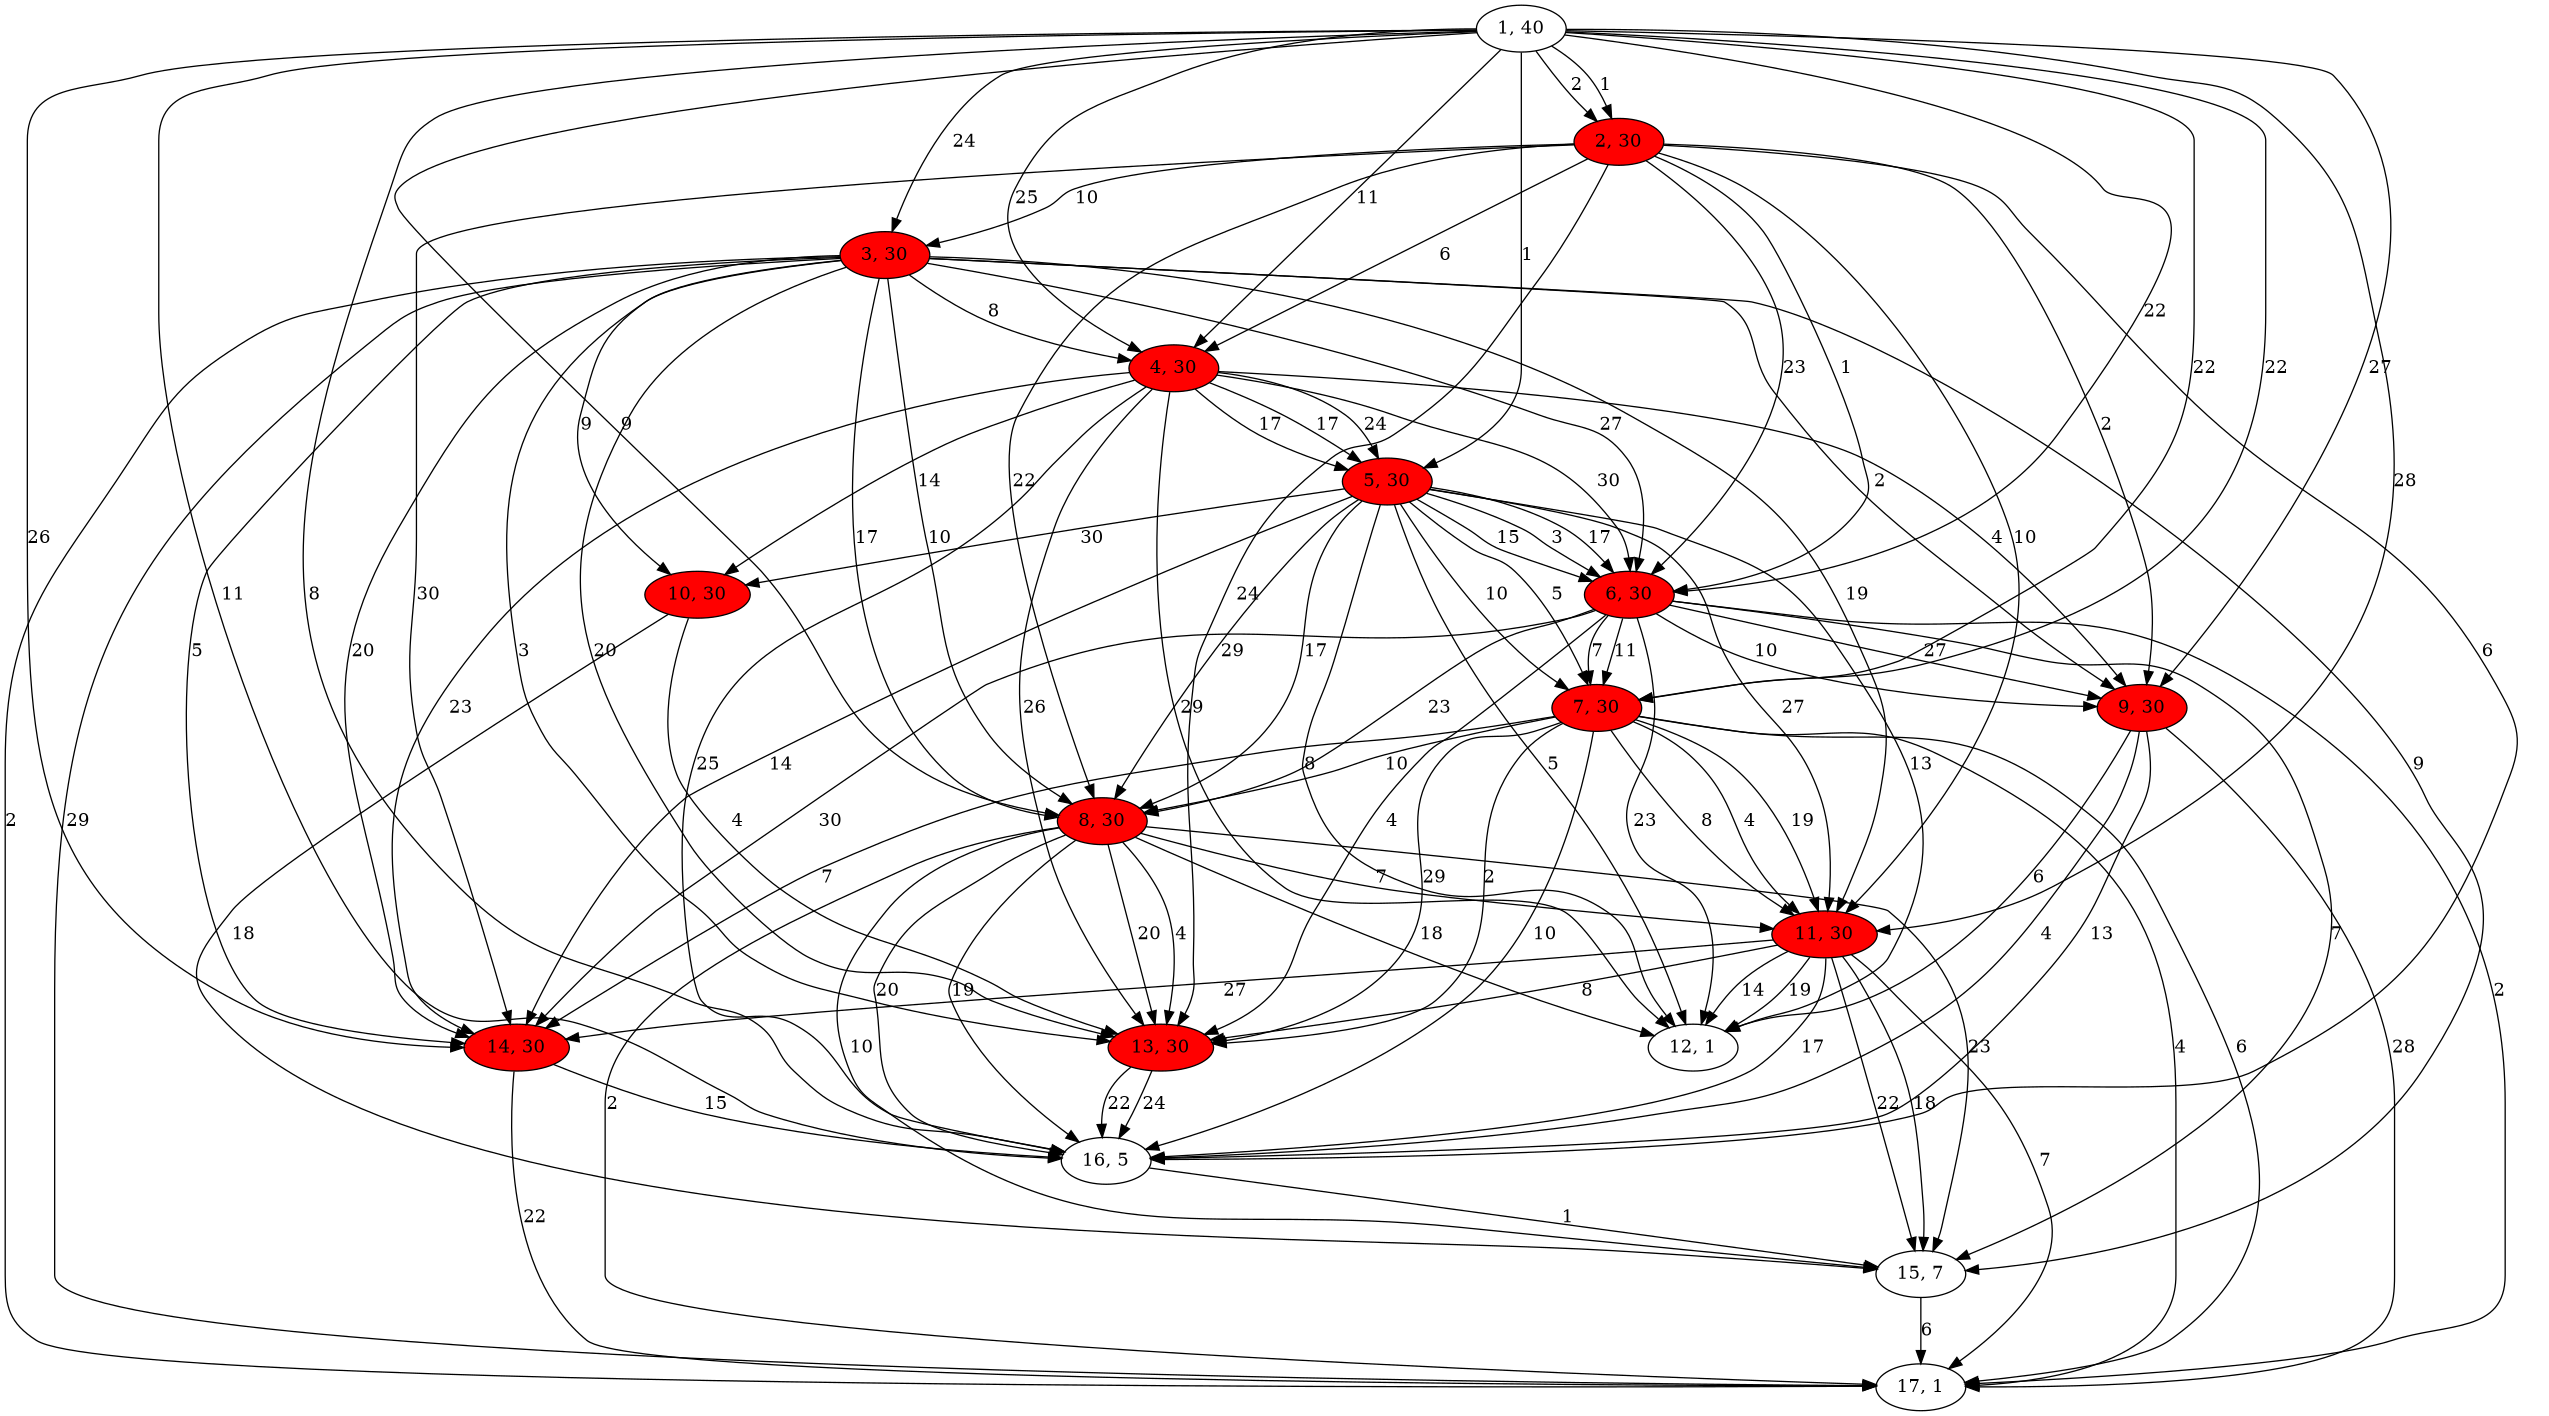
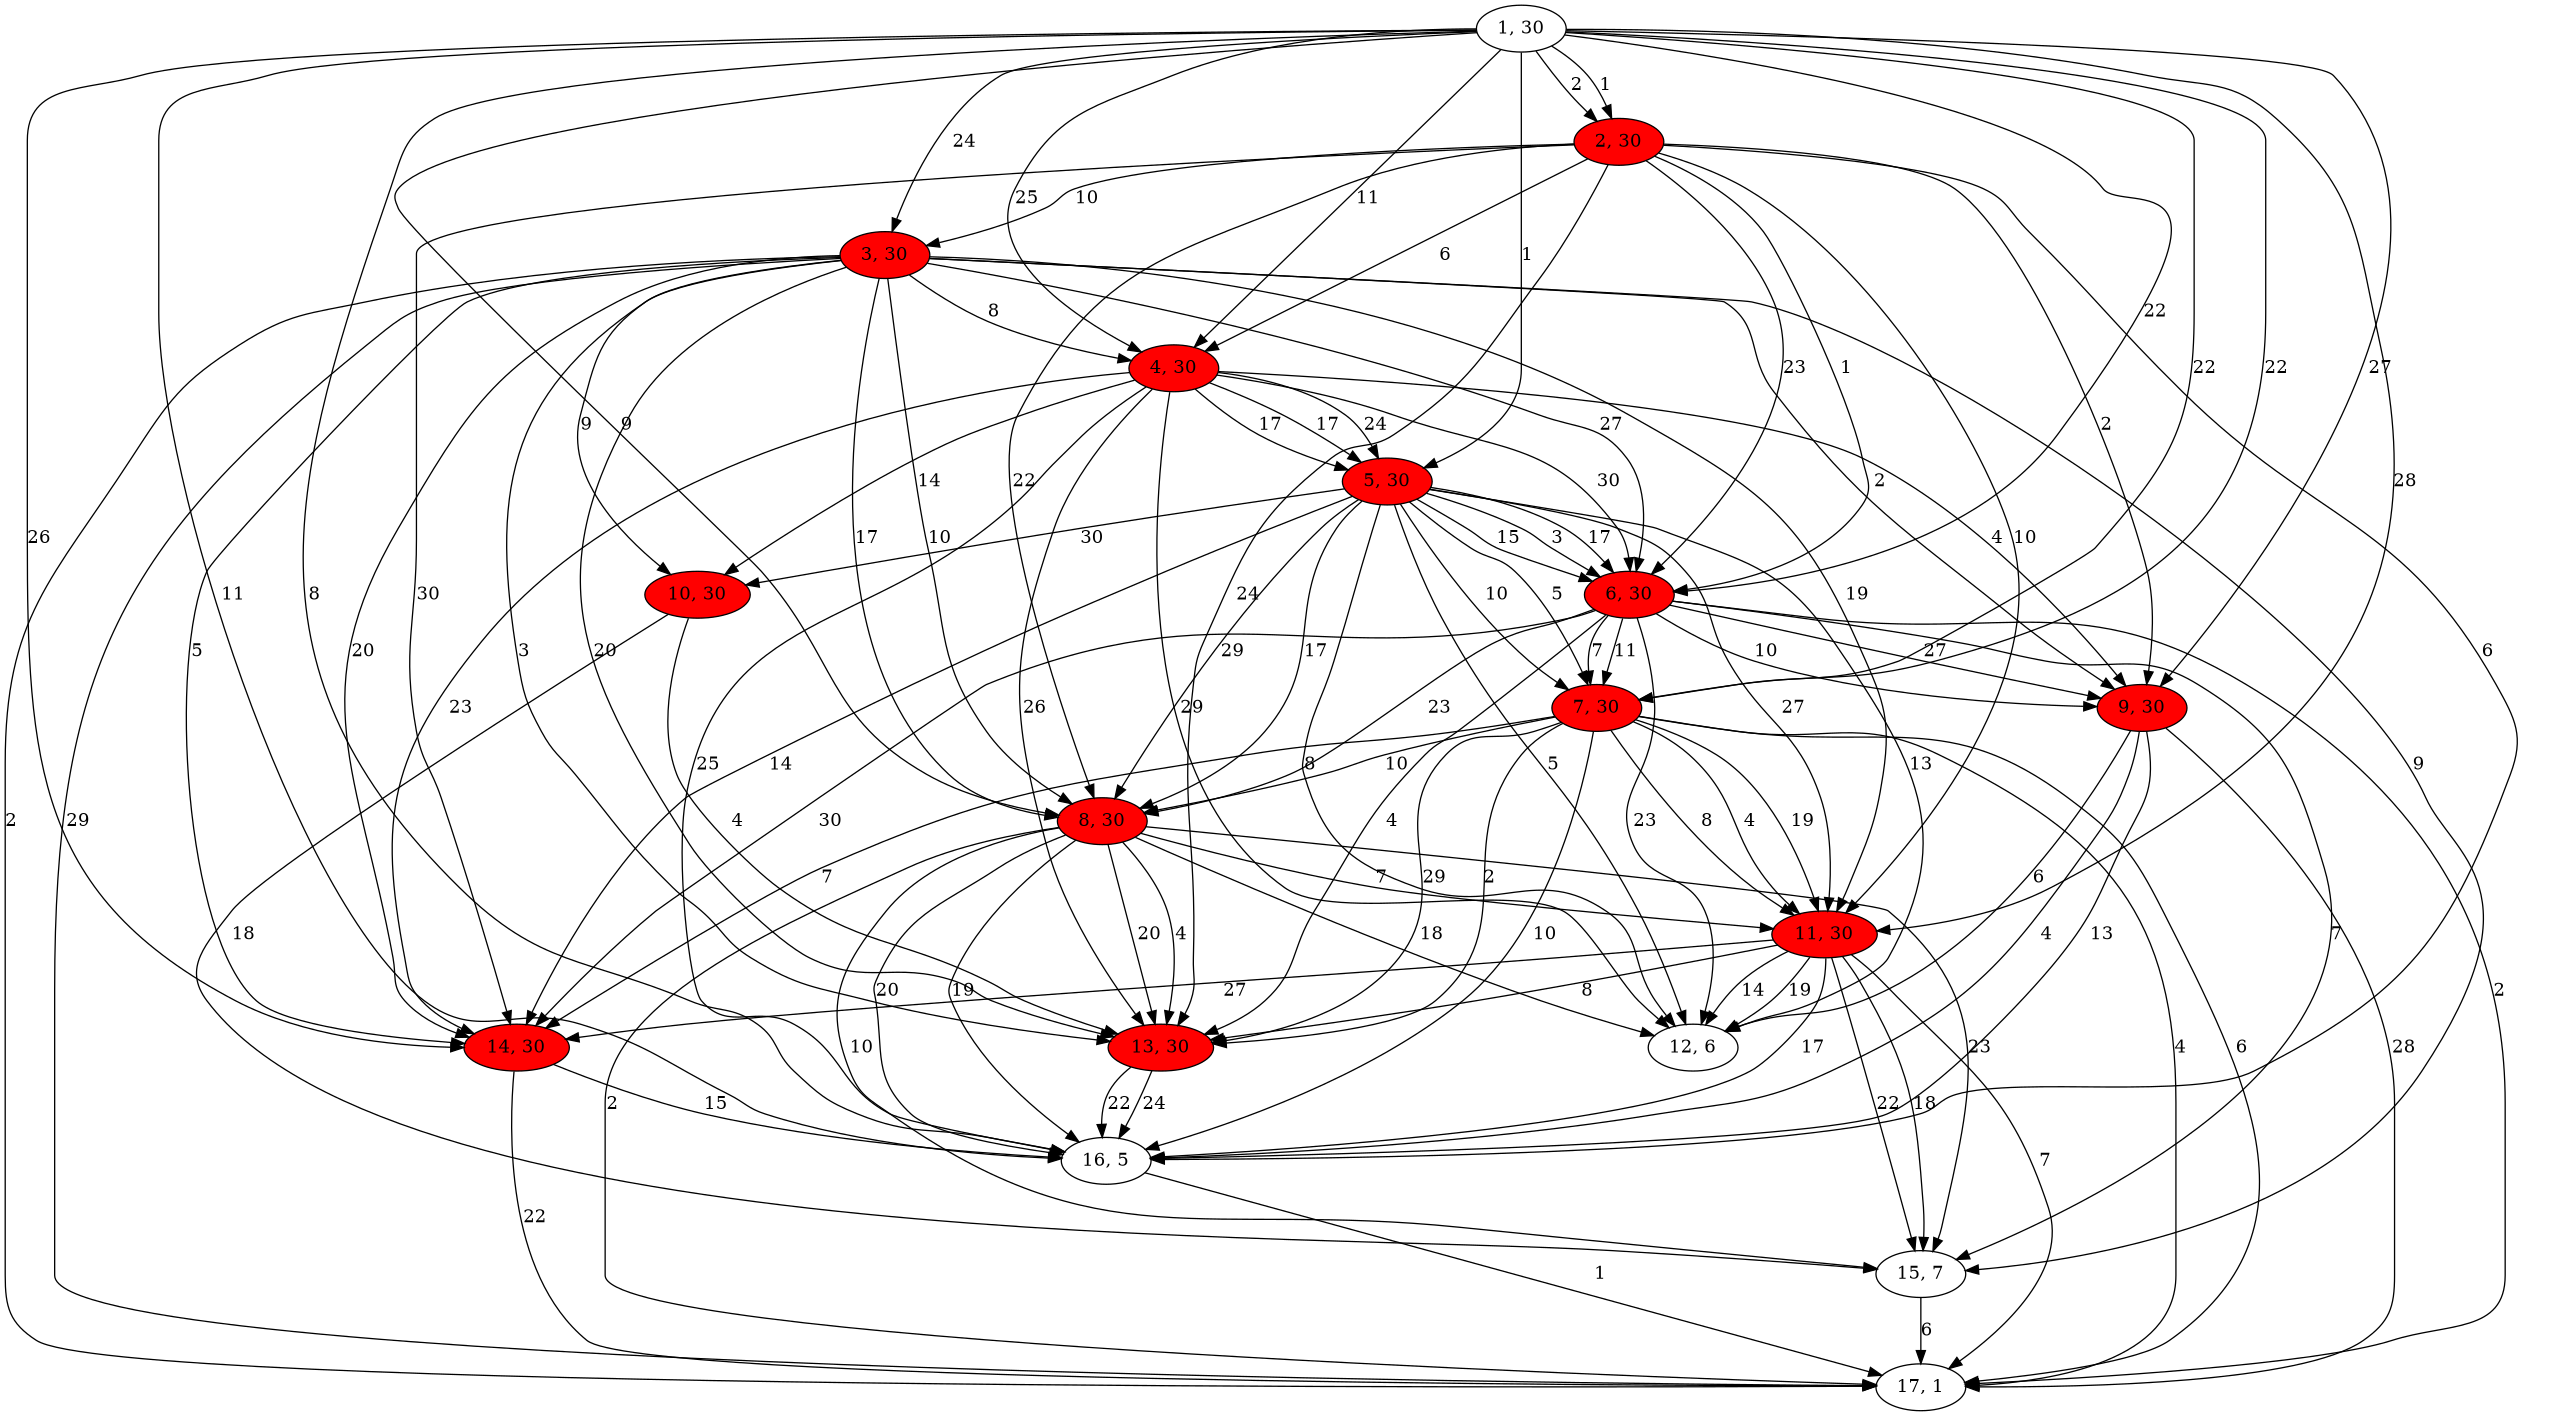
(1521, 29) -> (1521, 29)
(1693, 1048) -> (1693, 1048)
(1507, 1217) -> (1507, 1272)
